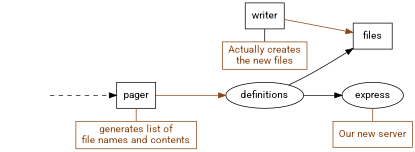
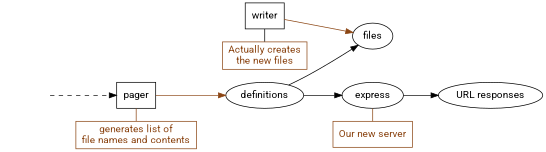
(373, 36) -> (373, 36)
none -> (491, 95)
